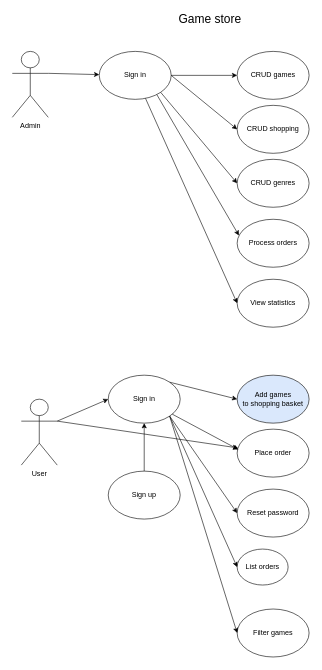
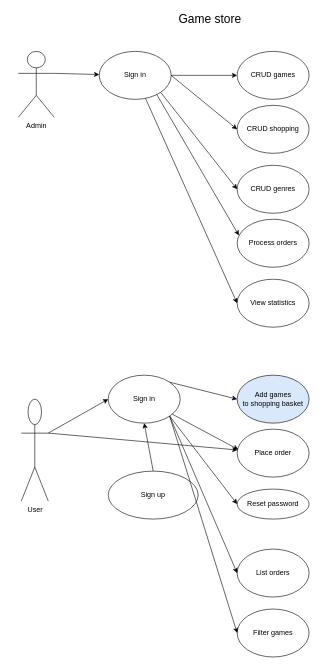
(30, 84) -> (36, 84)
(273, 183) -> (273, 189)
(39, 432) -> (35, 450)
(144, 495) -> (153, 495)
(273, 513) -> (273, 504)
(263, 567) -> (273, 573)
